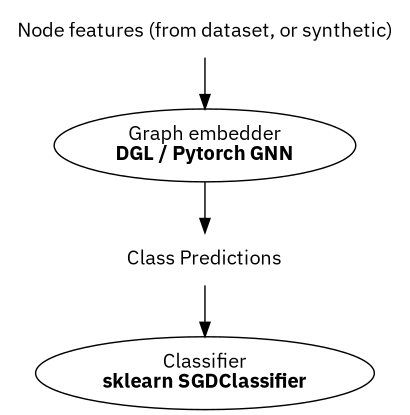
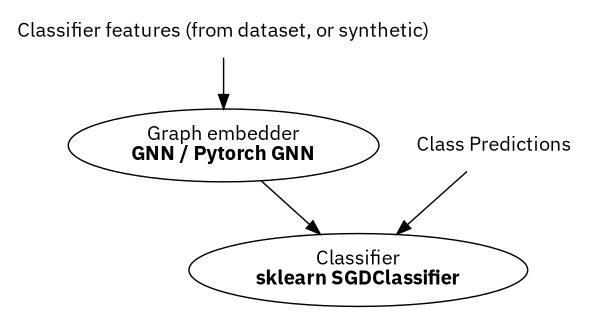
(205, 32) -> (224, 32)
(205, 154) -> (224, 154)
(205, 200) -> (286, 203)
